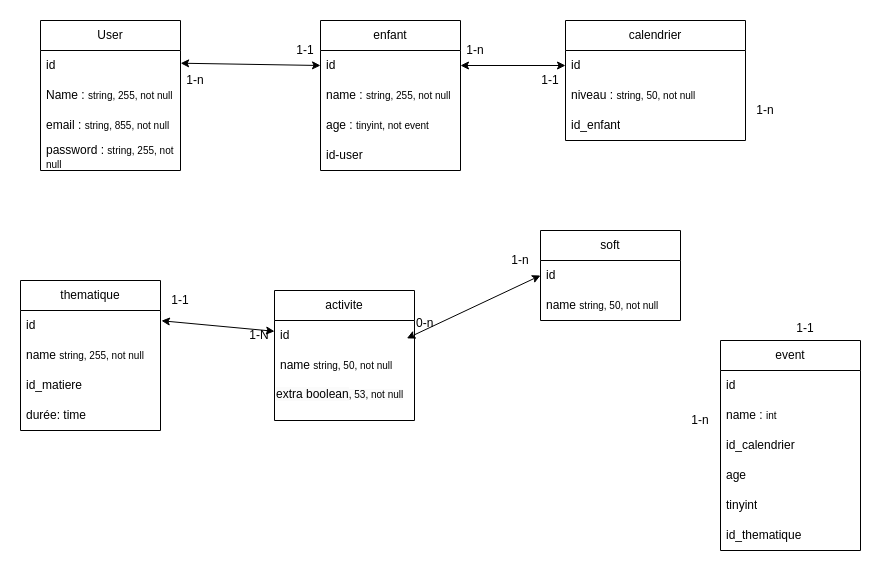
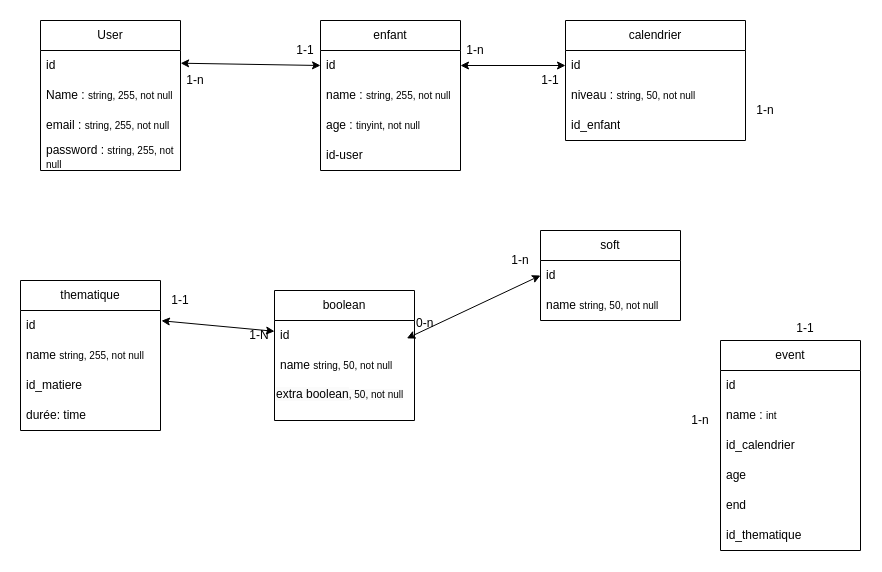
(112, 126) -> (112, 126)
(392, 126) -> (390, 126)
(345, 306) -> (345, 306)
(346, 402) -> (346, 402)
(747, 506) -> (737, 506)
